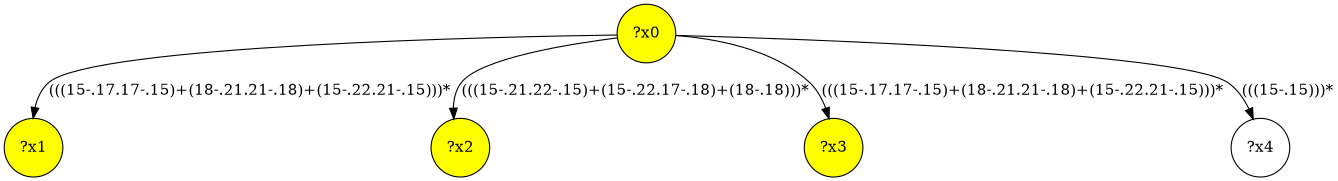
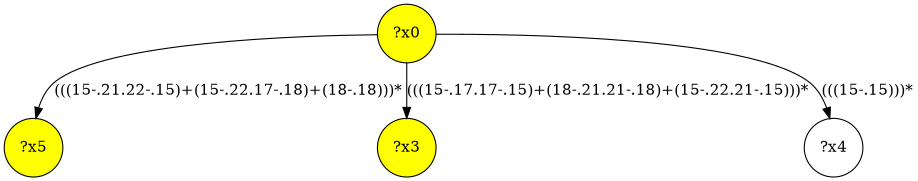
(34, 148) -> none
(460, 148) -> (34, 148)
